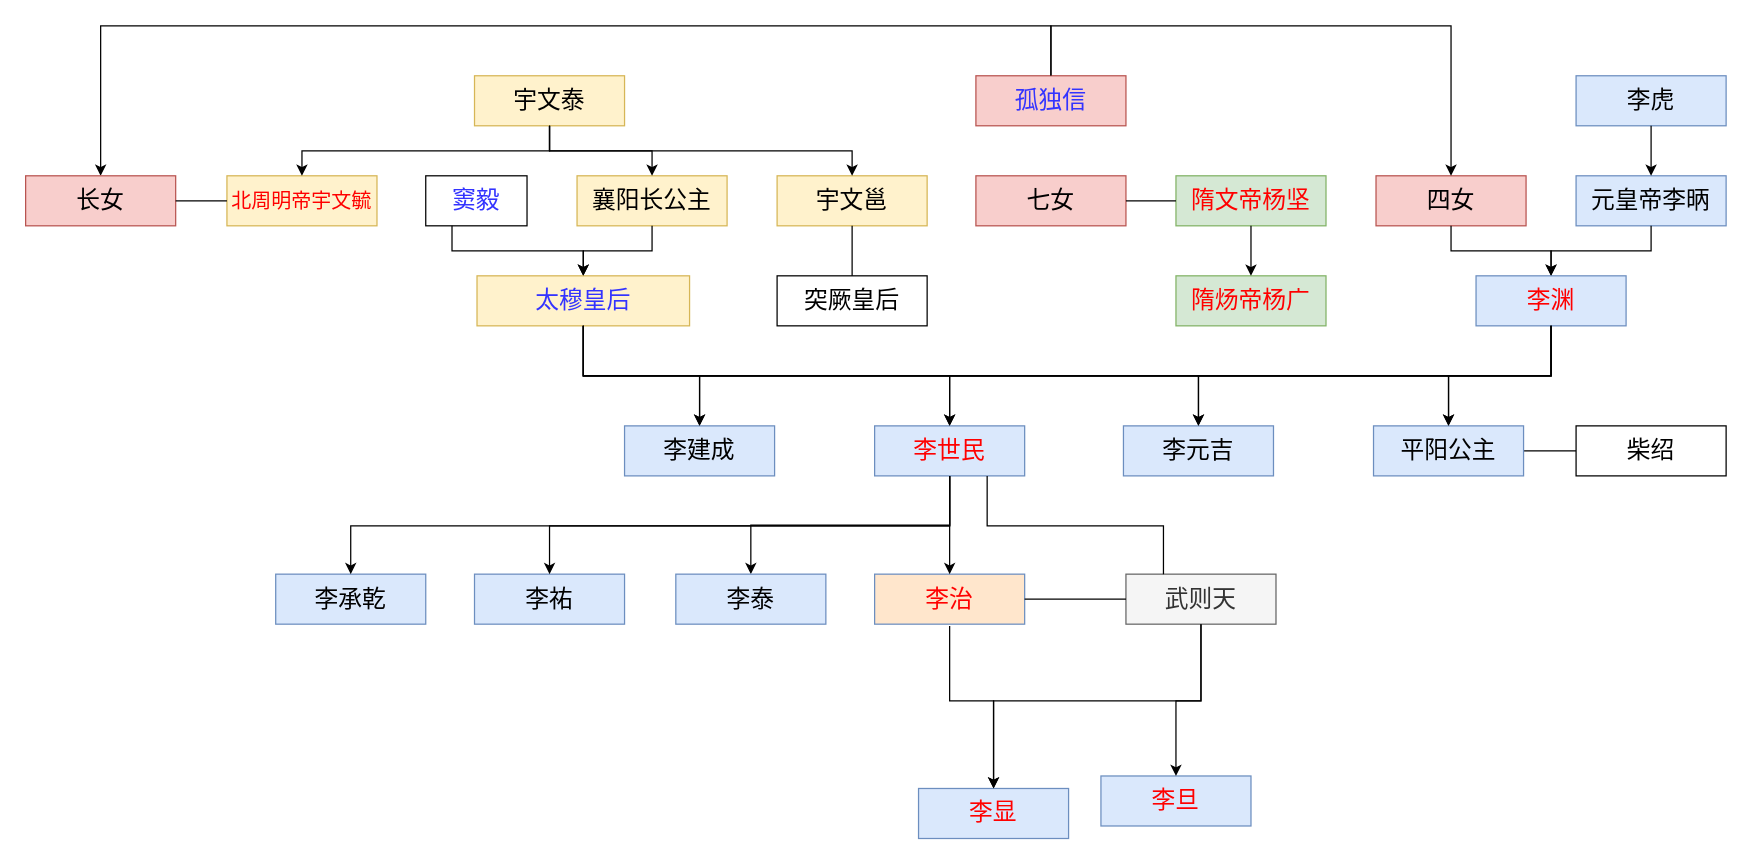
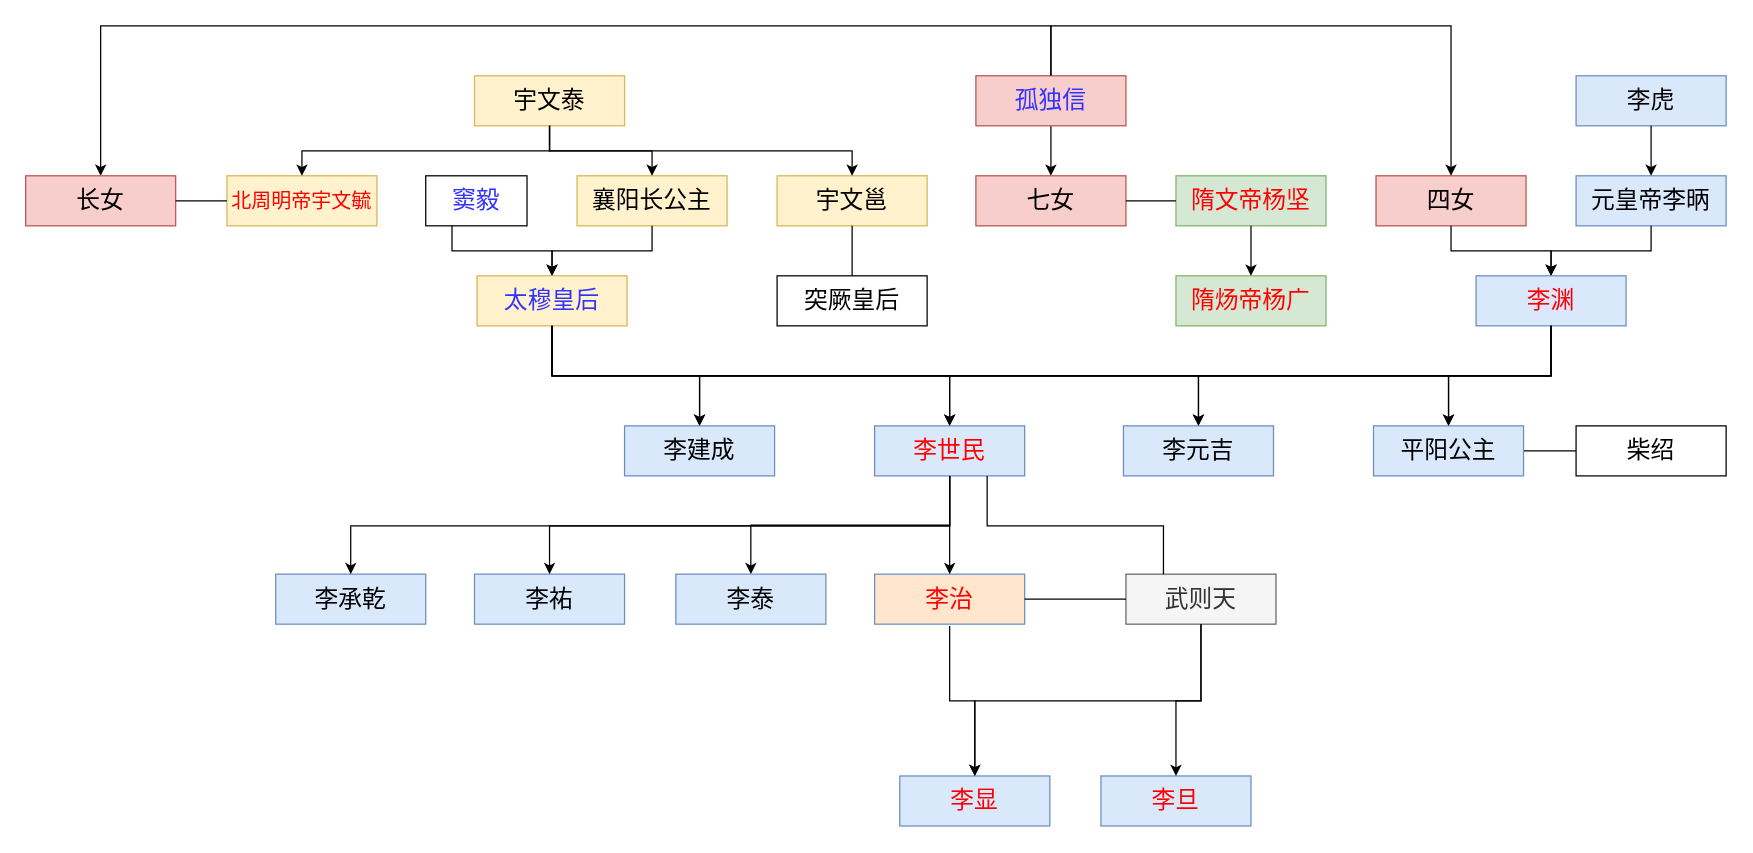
none -> (1051, 147)
(583, 301) -> (552, 301)
(993, 813) -> (975, 801)
